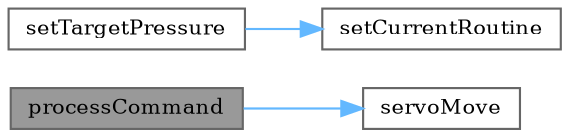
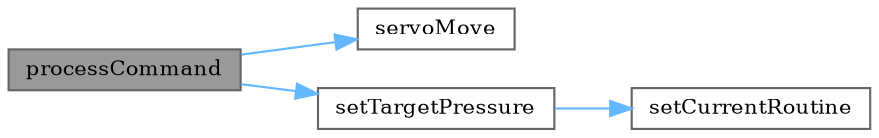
none -> (269, 88)
